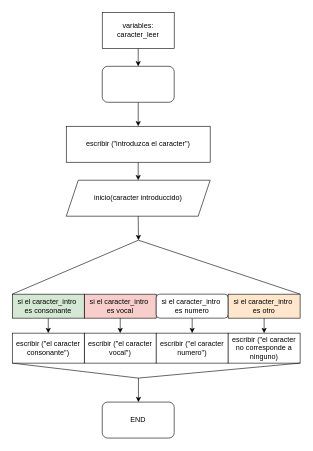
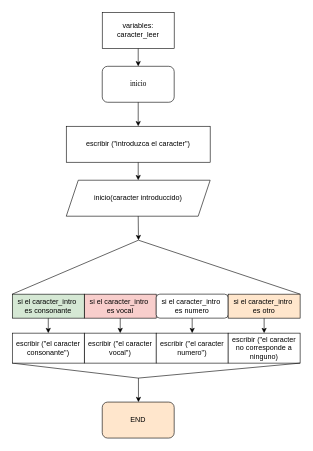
none -> (138, 84)
(138, 420) -> (138, 420)
